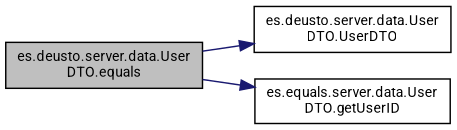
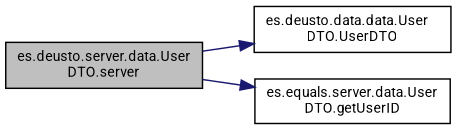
(353, 29) -> (353, 29)
(104, 65) -> (104, 65)
